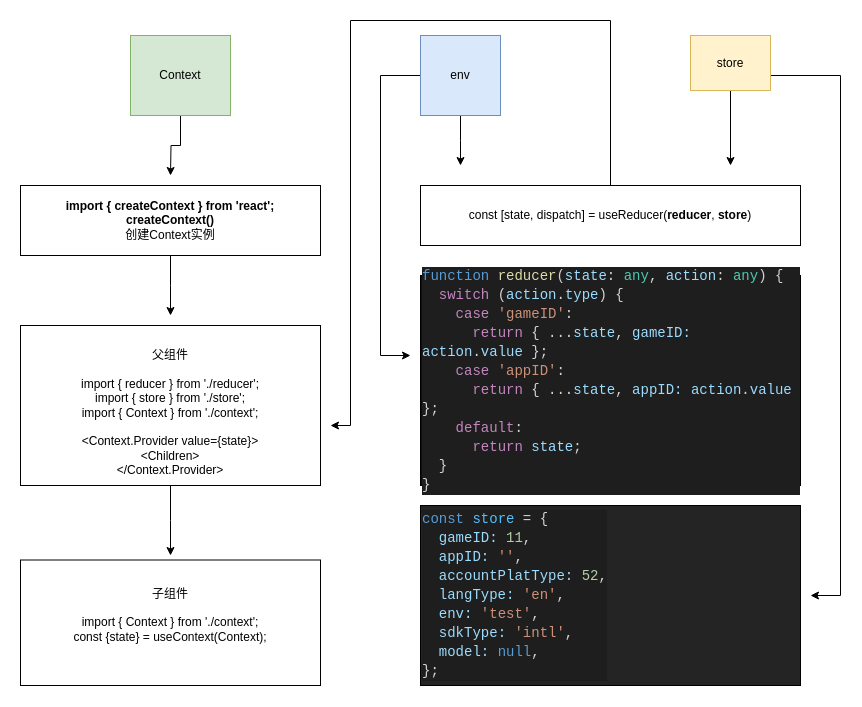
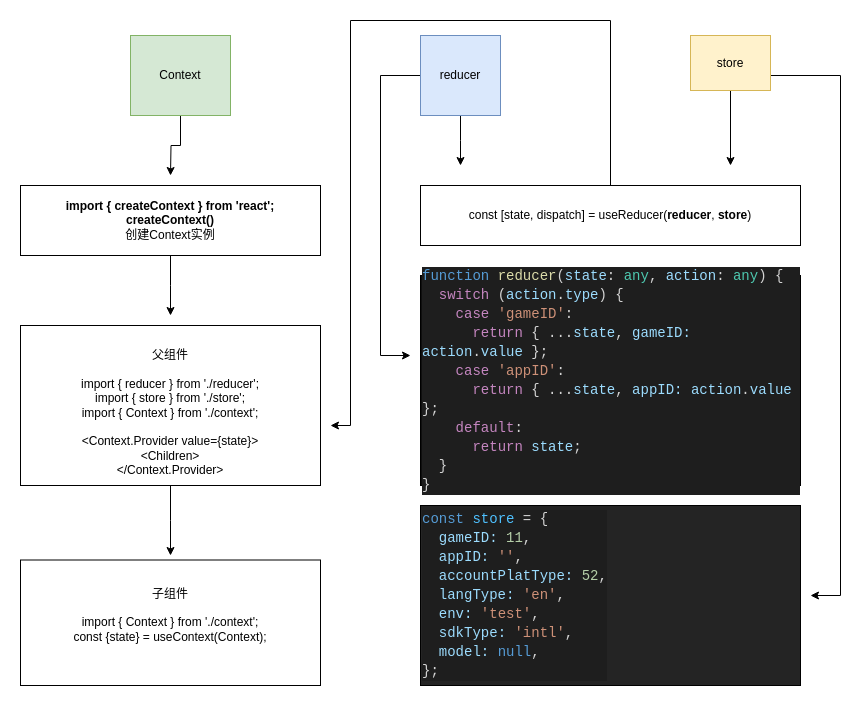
(461, 76) -> (461, 76)
